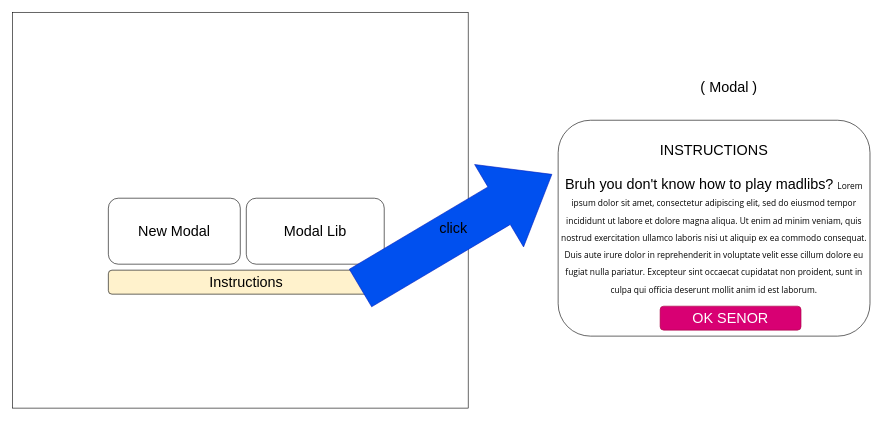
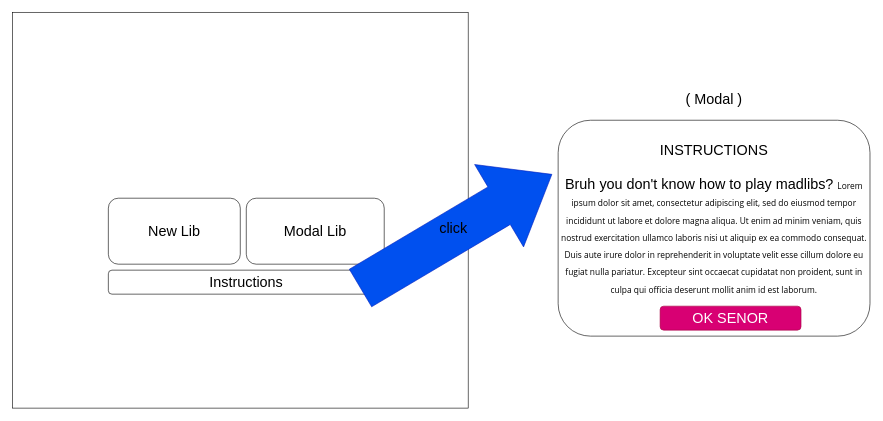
(729, 87) -> (714, 99)
(174, 231) -> (174, 231)
(246, 282) -> (246, 282)
